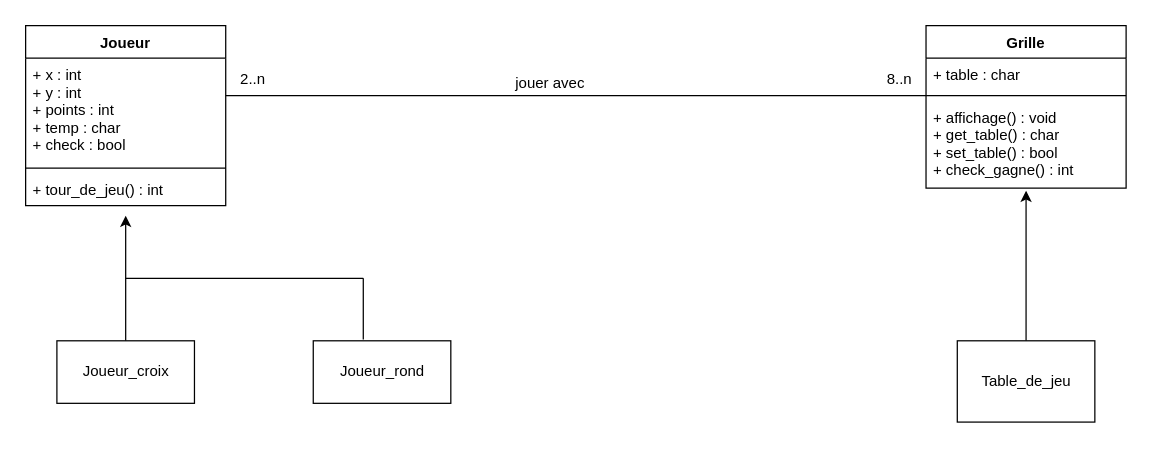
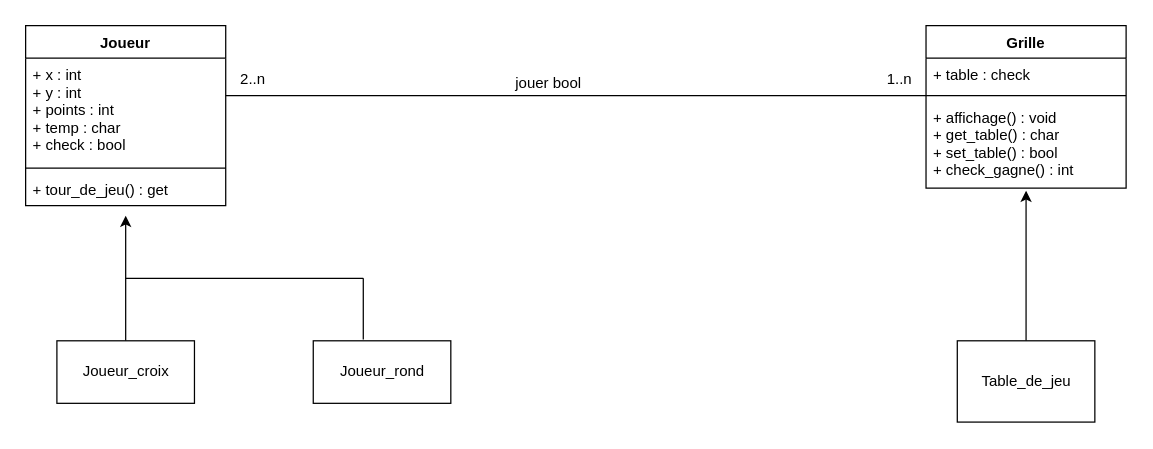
(982, 75) -> (986, 75)
(900, 80) -> (900, 80)
(556, 83) -> (554, 83)
(111, 190) -> (113, 190)
